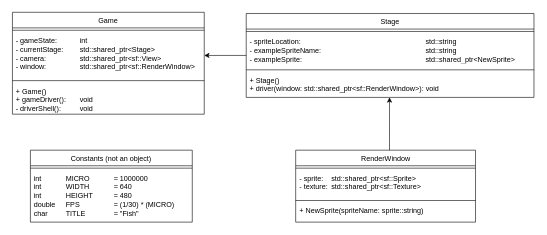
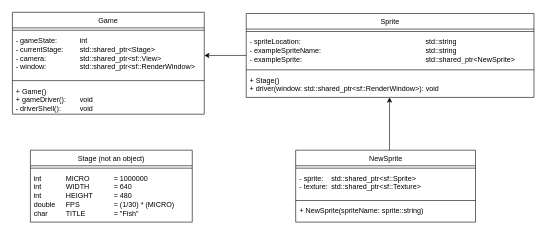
(390, 22) -> (390, 22)
(111, 159) -> (111, 159)
(386, 159) -> (386, 159)
